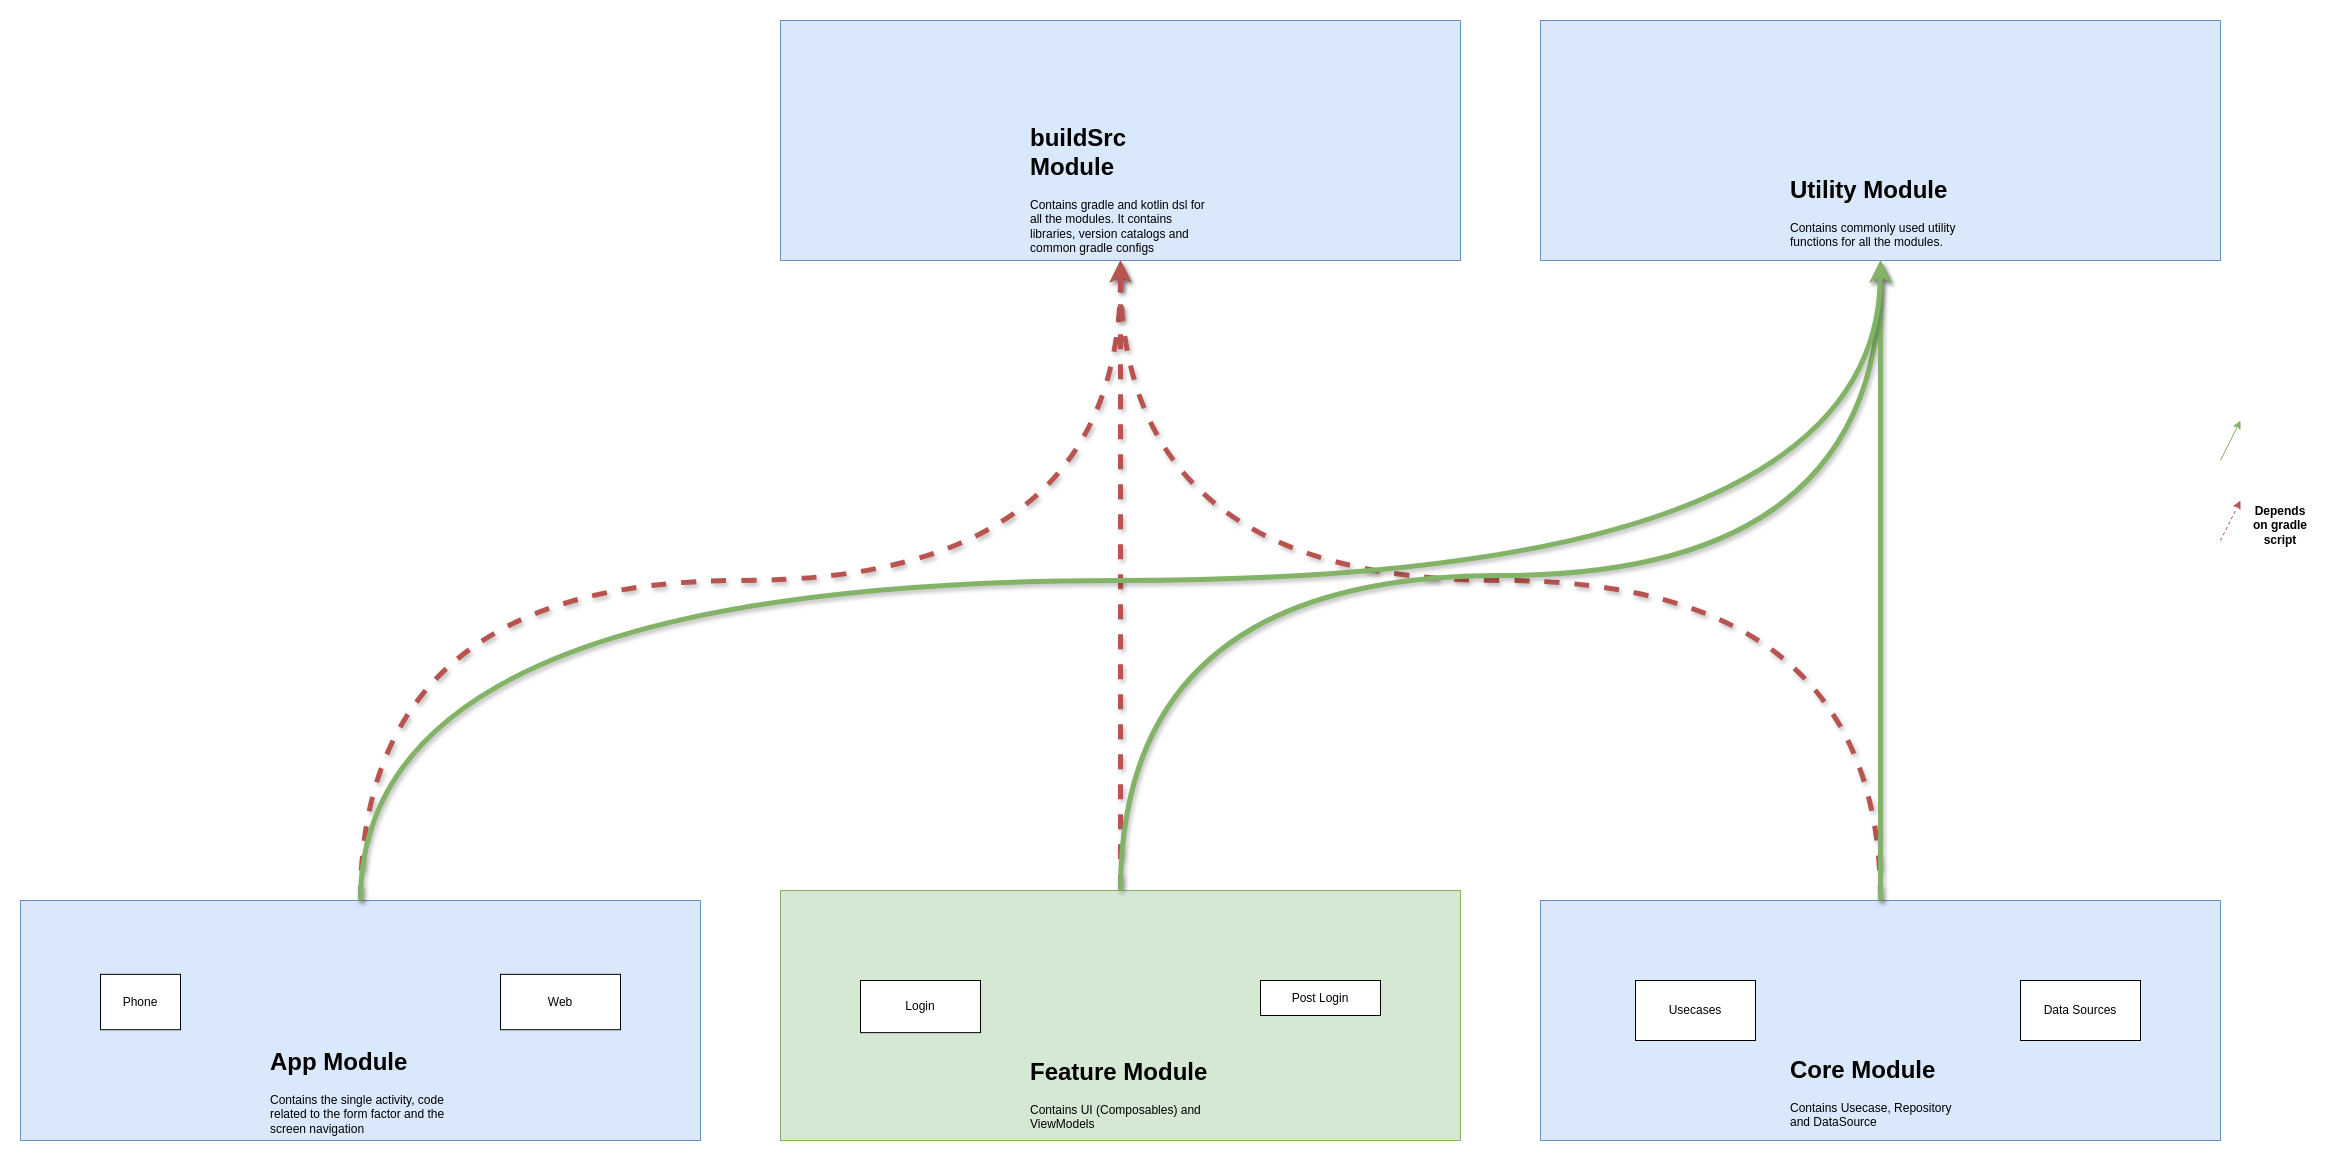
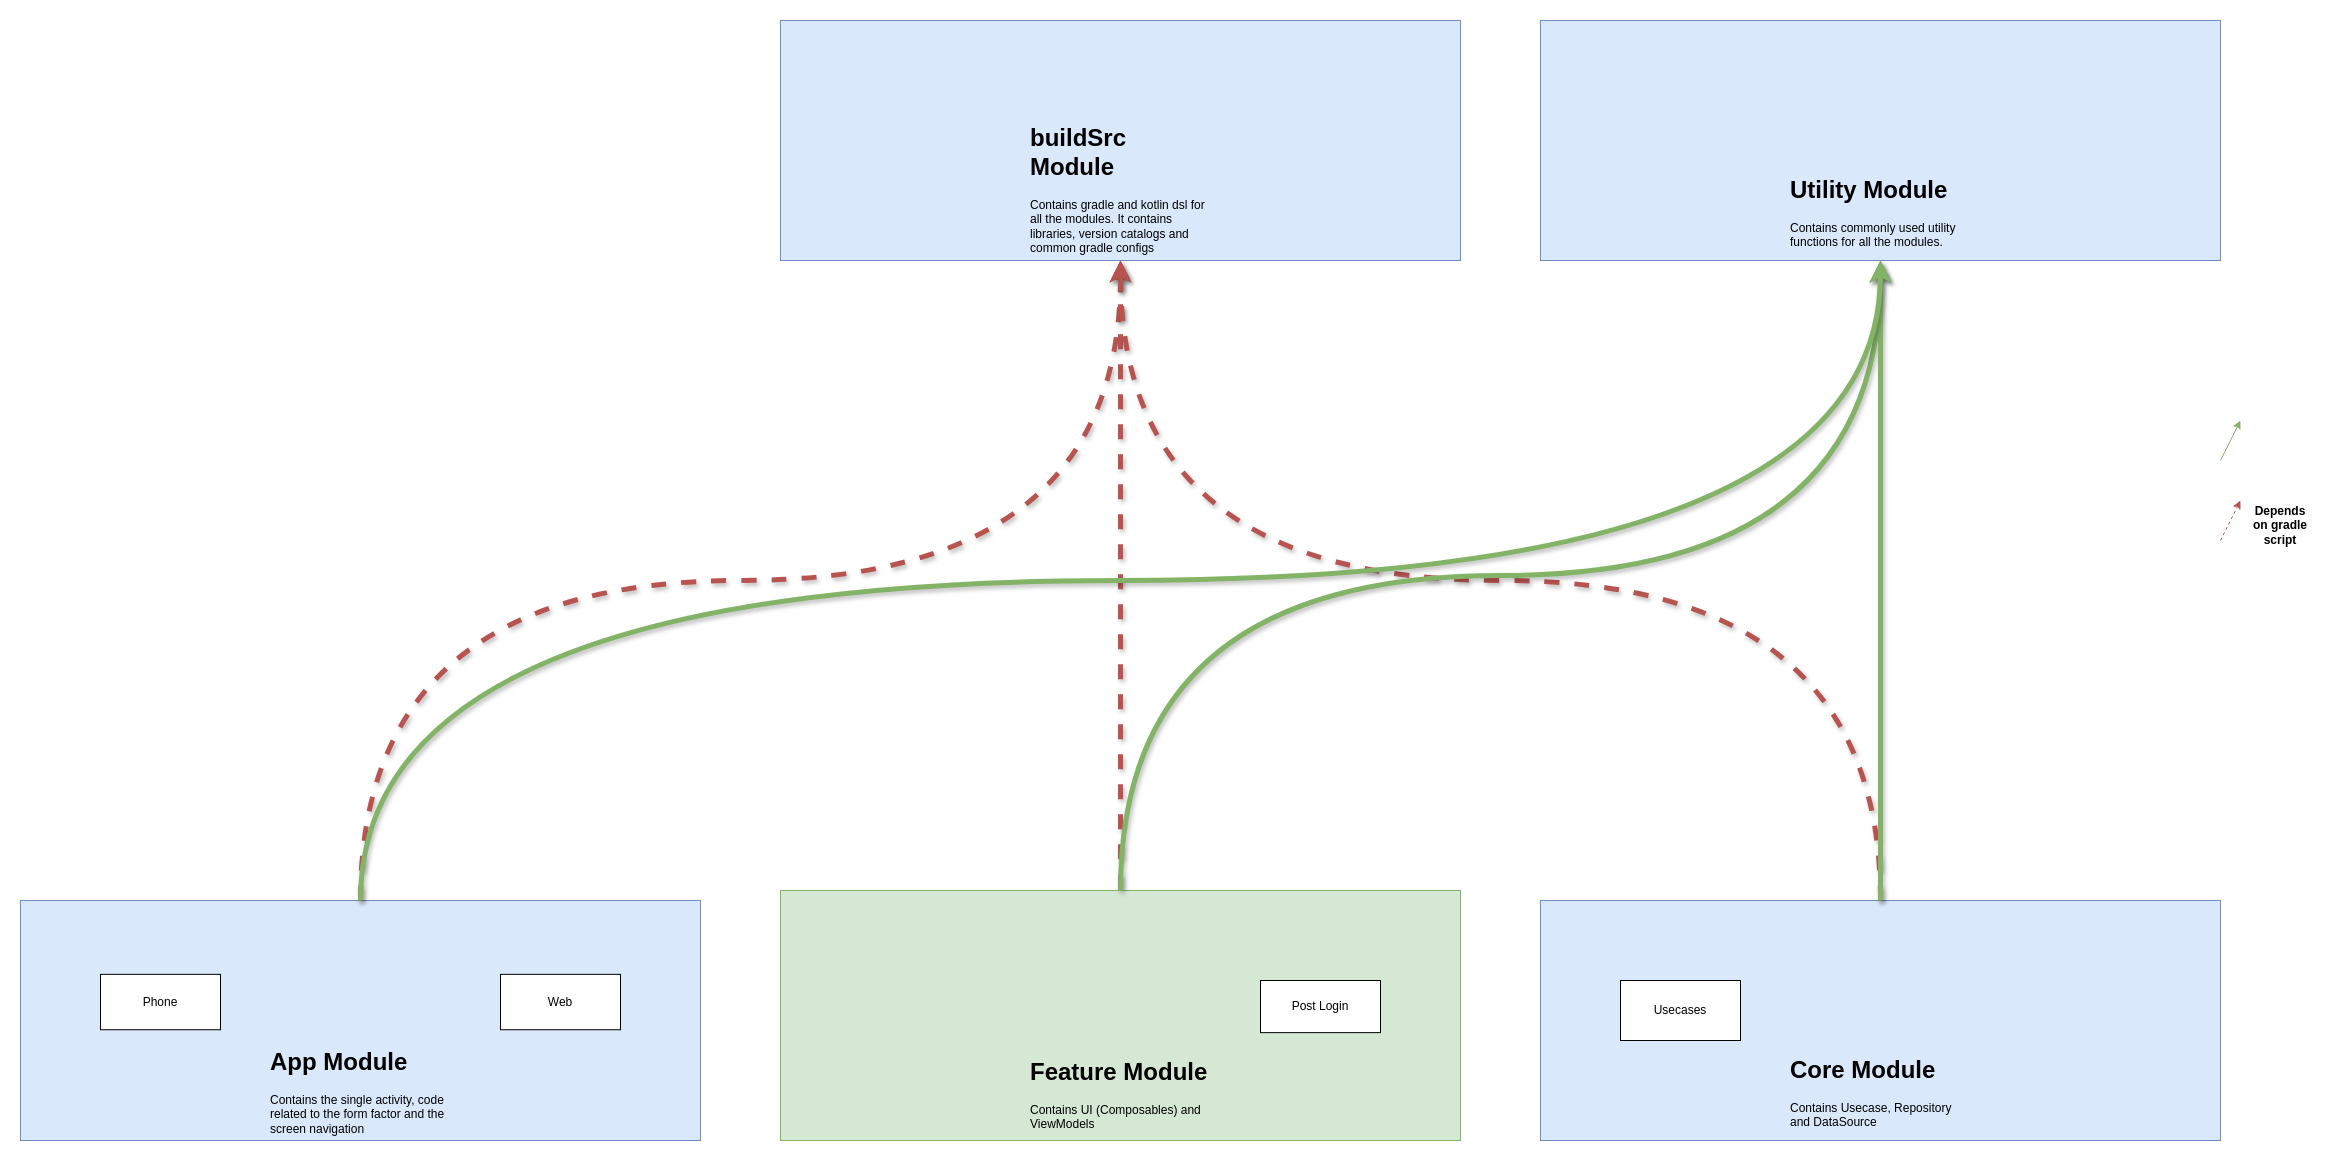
(1321, 998) -> (1321, 1007)
(141, 1002) -> (161, 1002)
(921, 1007) -> none
(1696, 1011) -> (1681, 1011)
(2081, 1011) -> none
